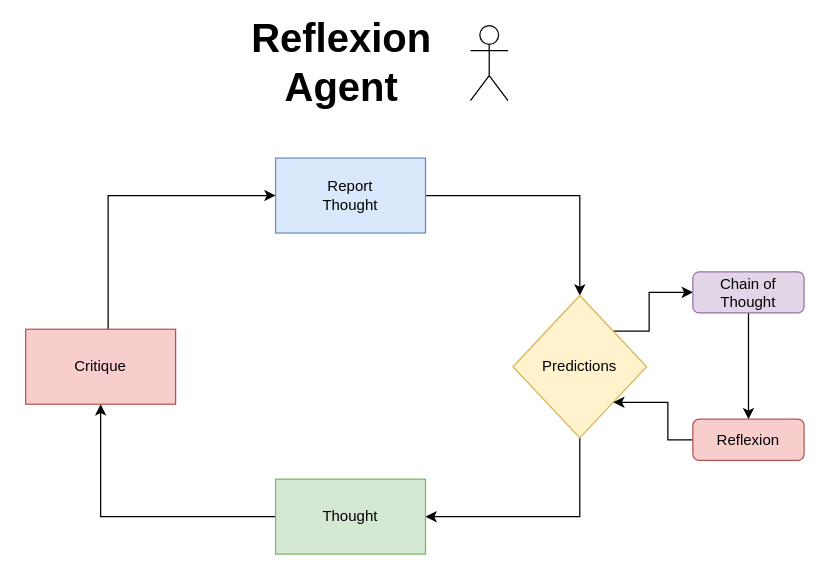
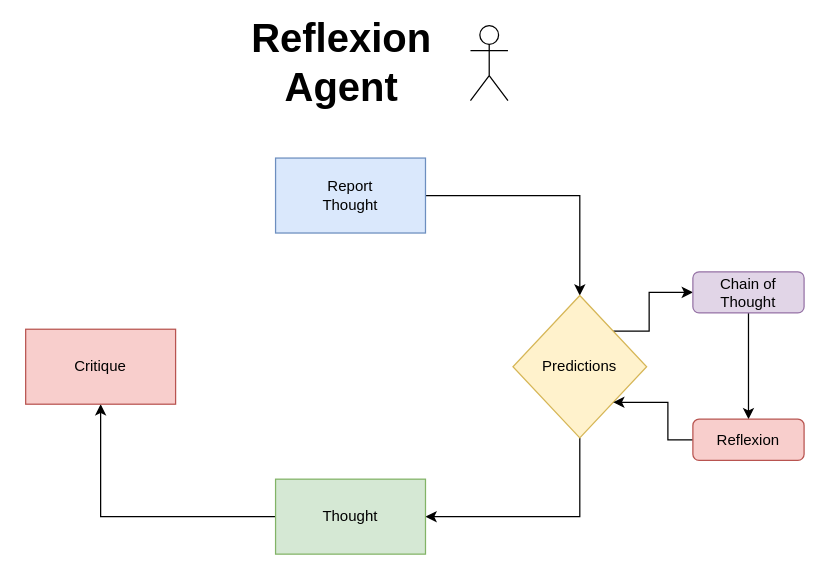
(121, 196) -> none
